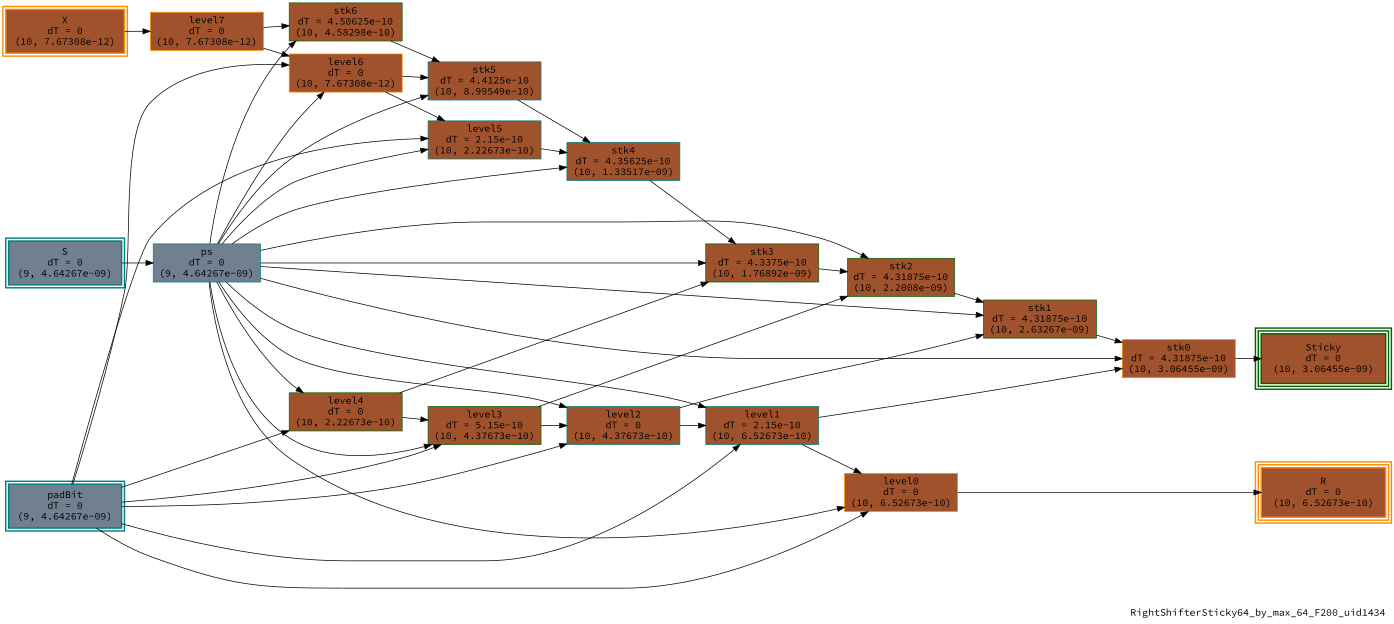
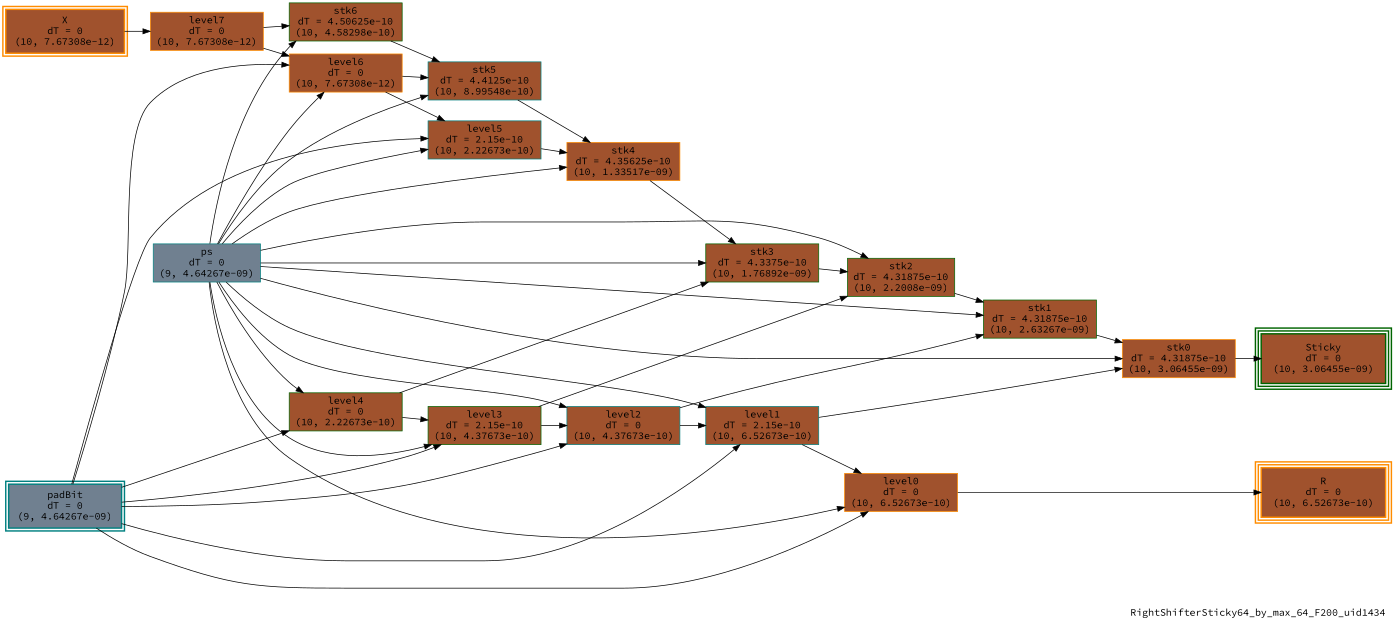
(485, 81) -> (485, 81)
(623, 162) -> (623, 162)
(65, 263) -> none
(485, 426) -> (485, 426)
